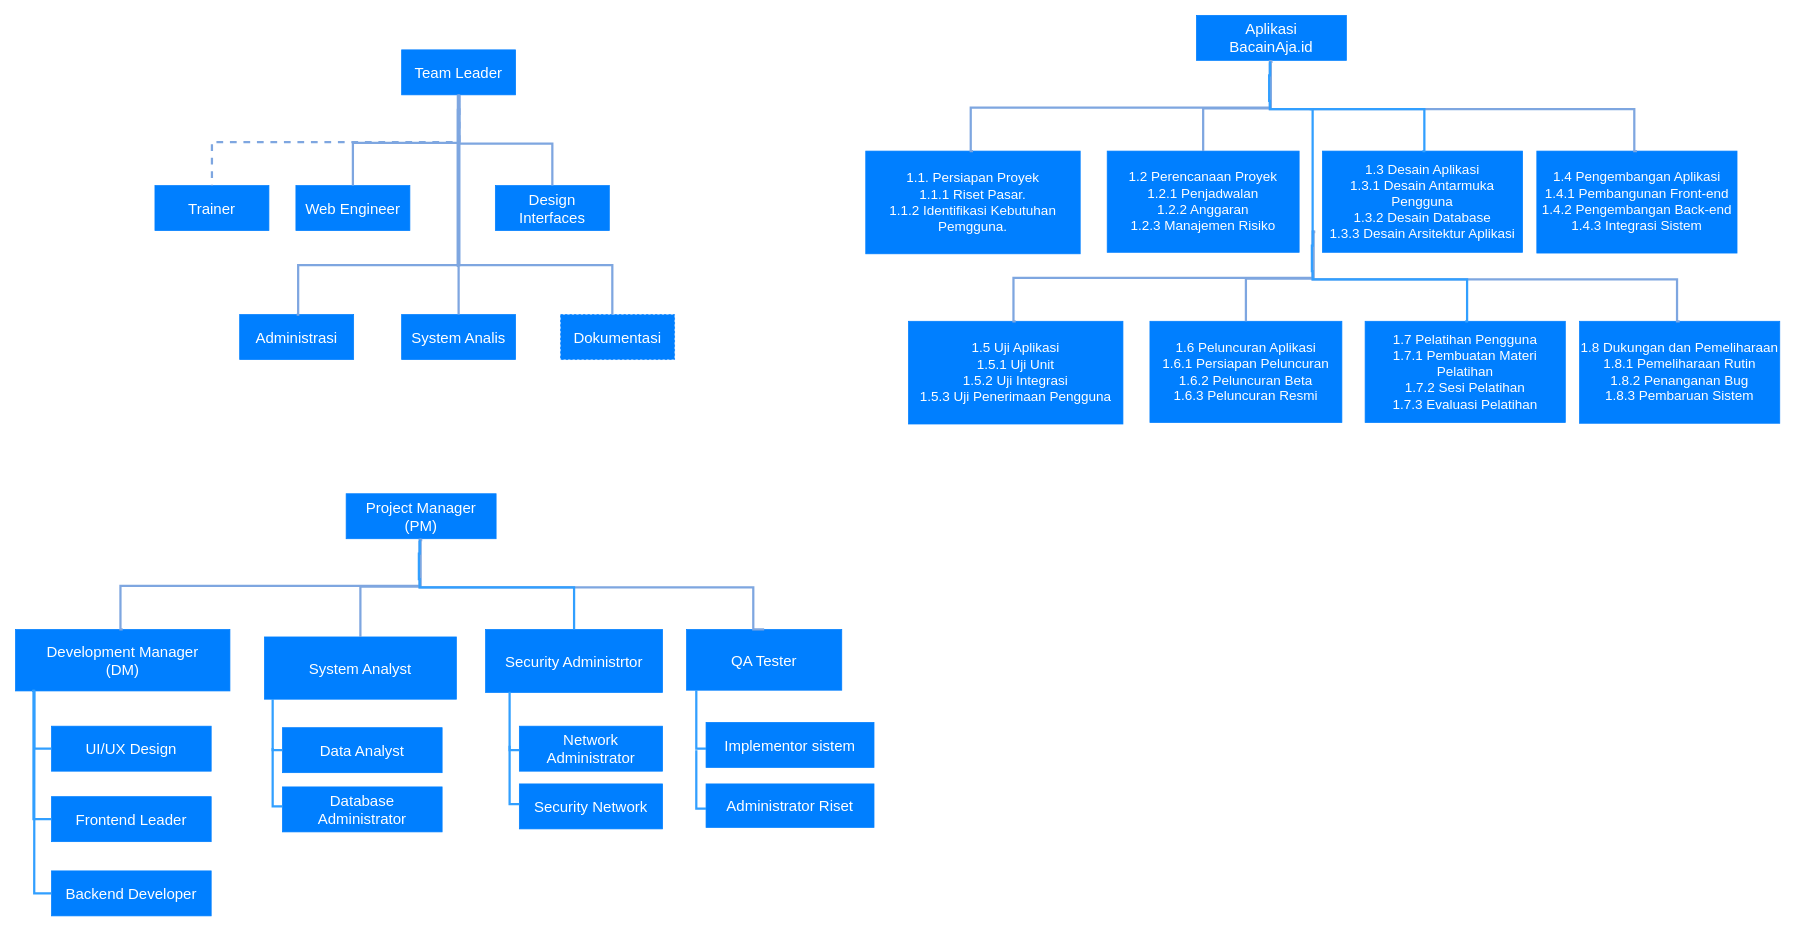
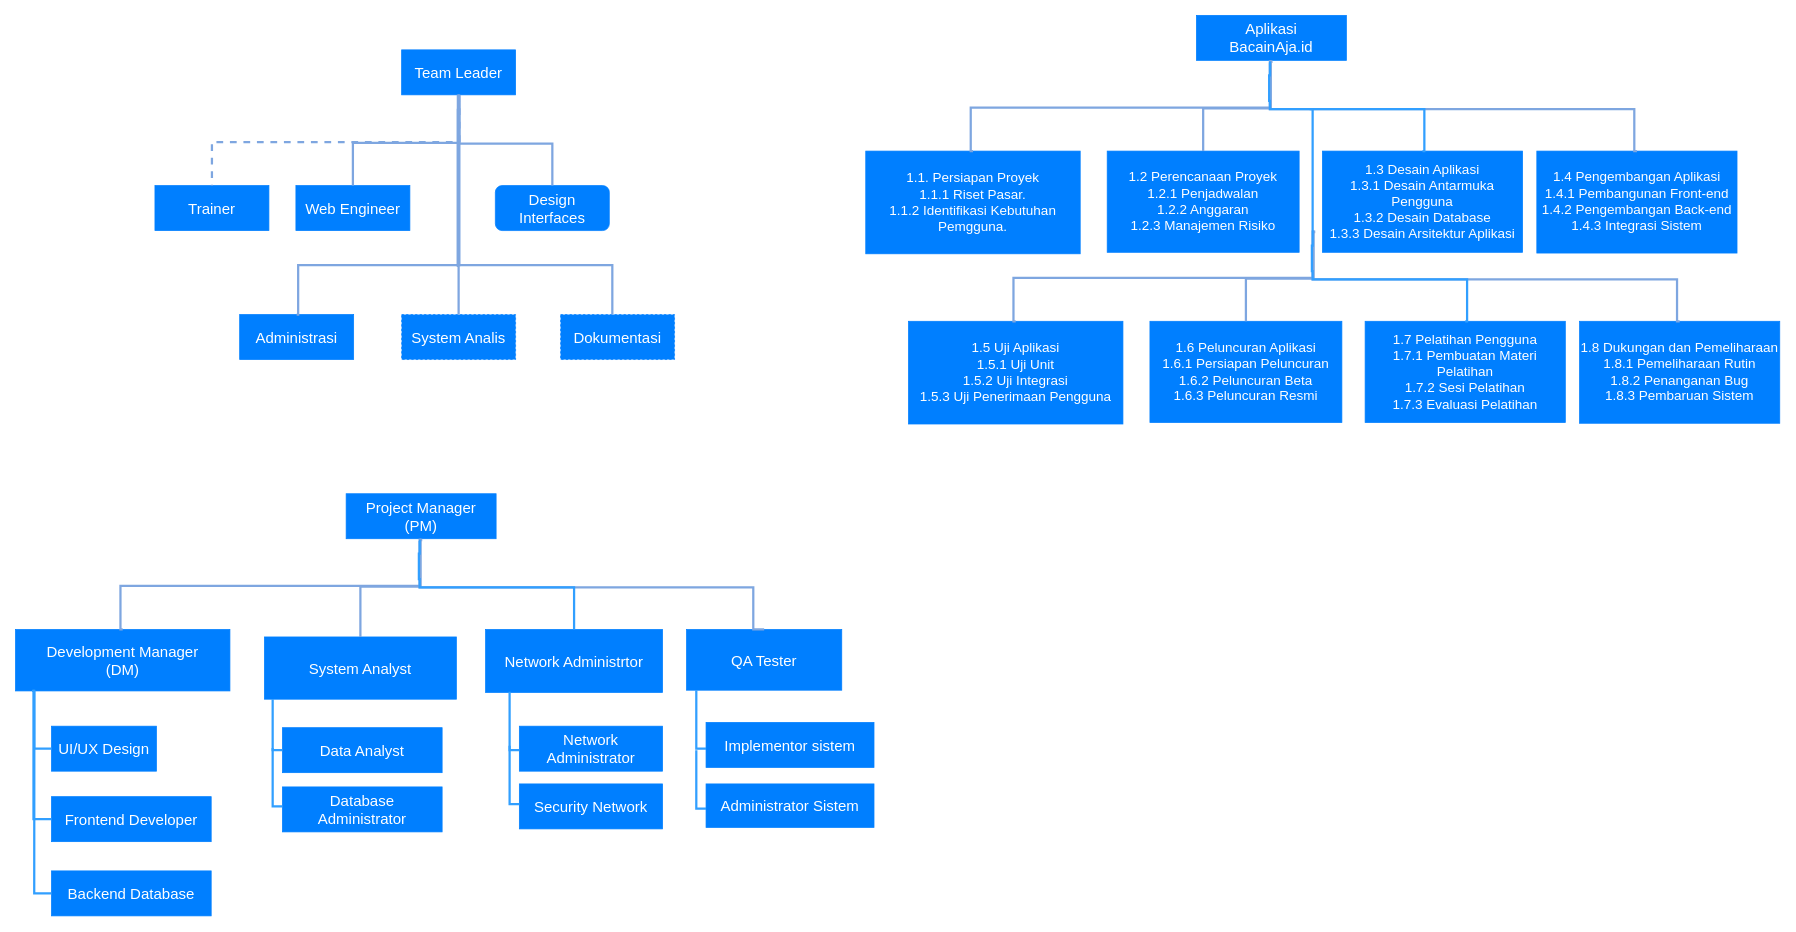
(552, 208) -> (552, 208)
(459, 337) -> (459, 337)
(574, 661) -> (574, 661)
(131, 749) -> (104, 749)
(790, 806) -> (790, 806)
(131, 819) -> (131, 819)
(131, 894) -> (131, 894)
